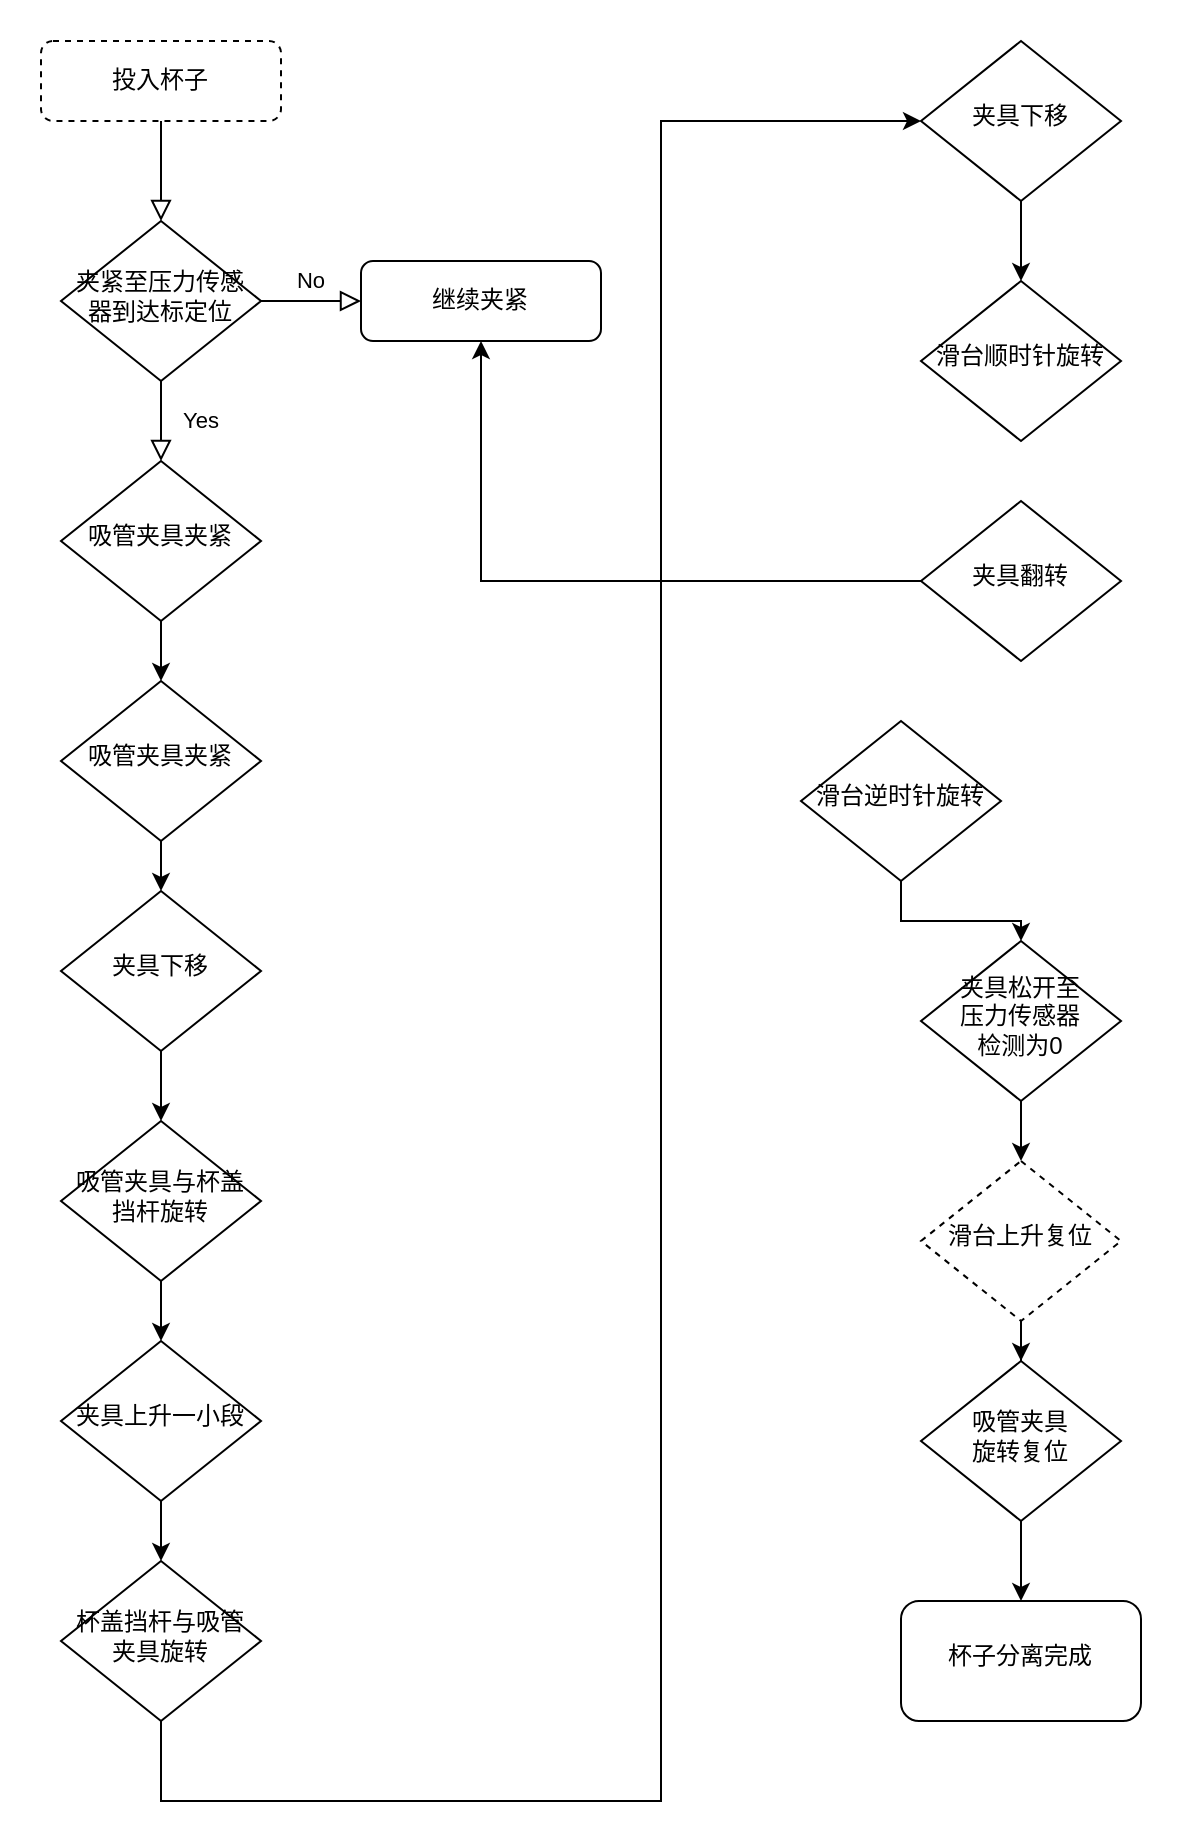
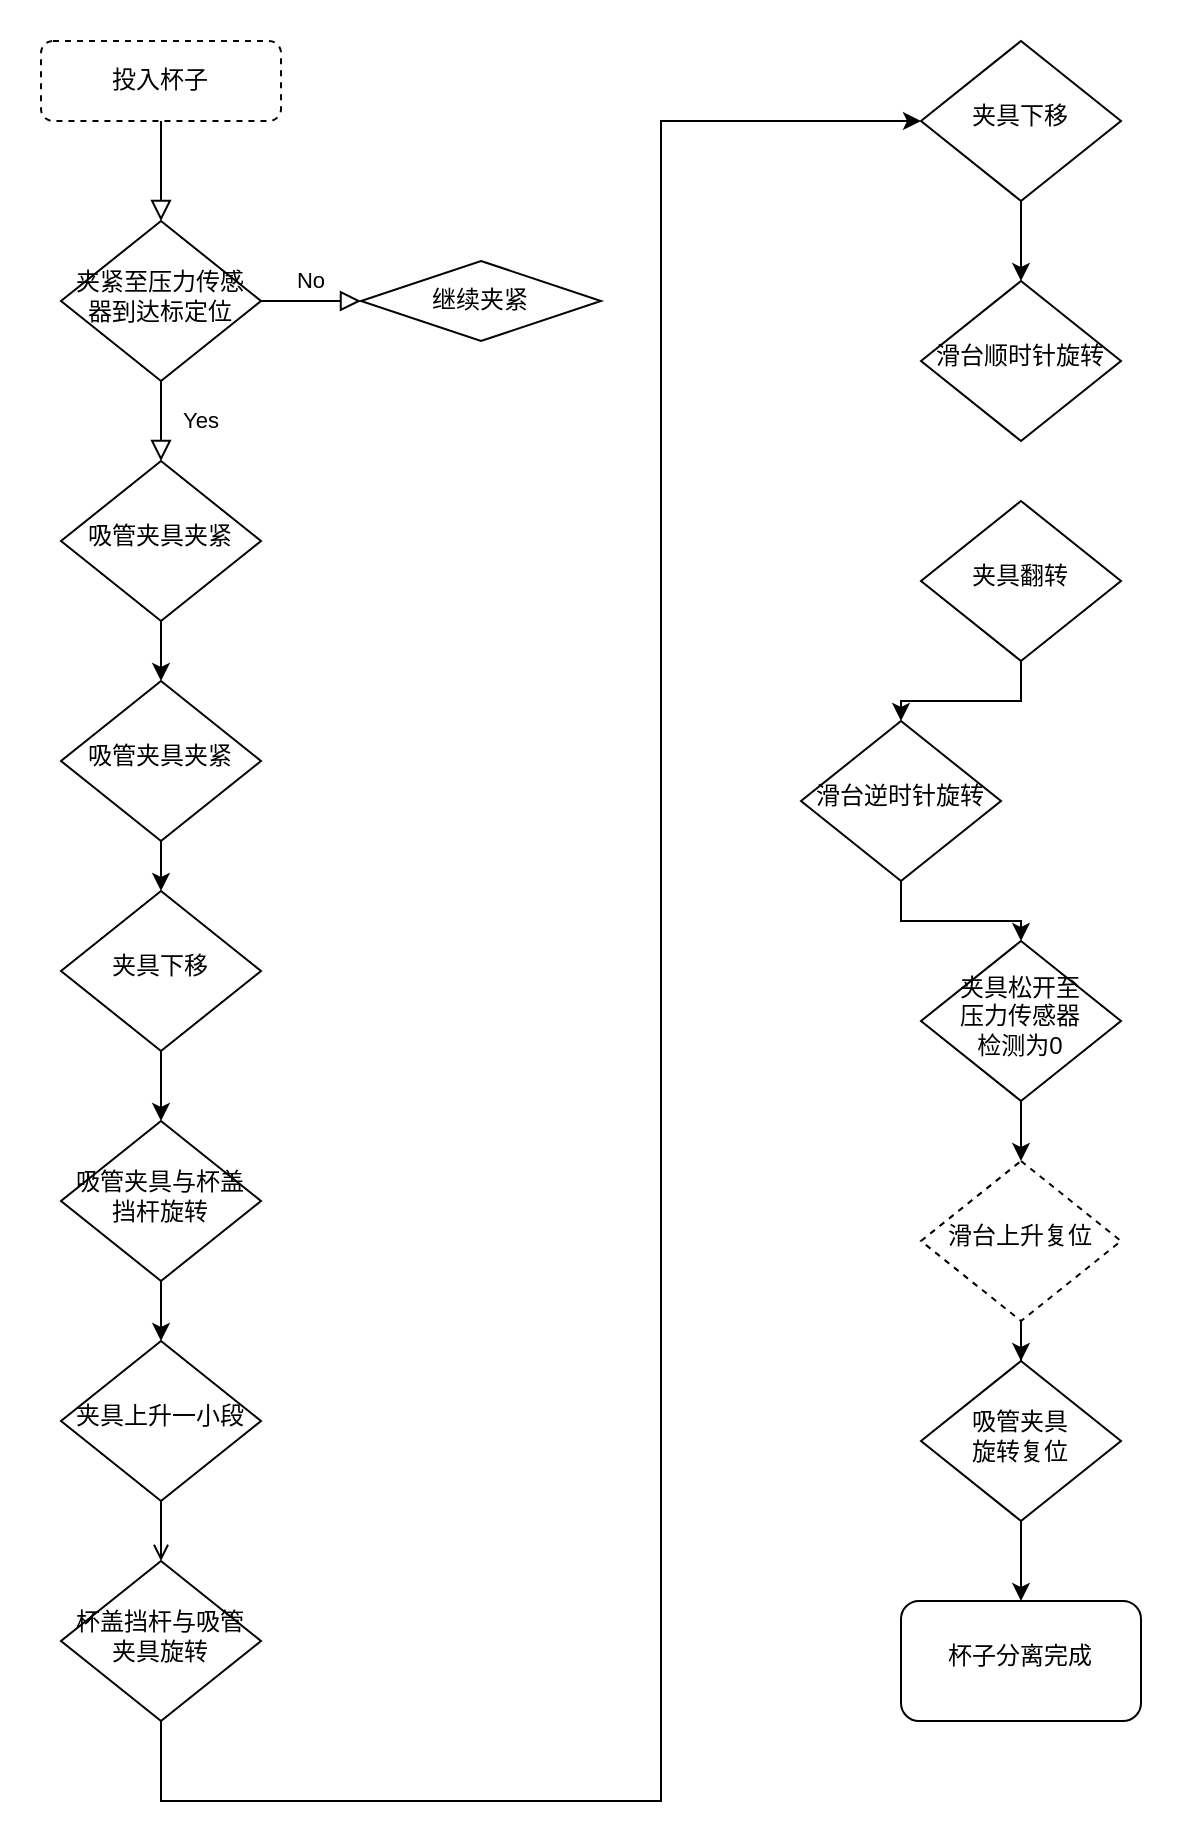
(481, 301) -> (481, 301)
(588, 581) -> (978, 701)
(161, 1546) -> (161, 1549)
